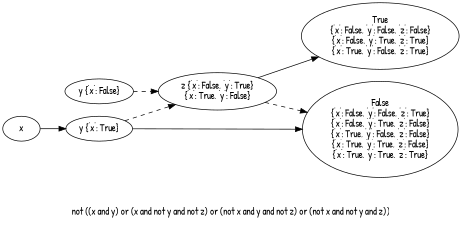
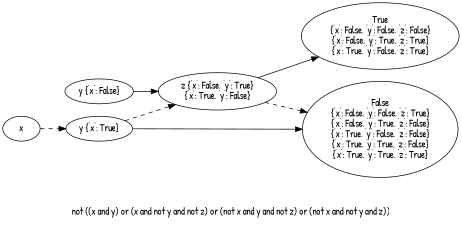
(142, 91) -> (142, 91)
(50, 129) -> (50, 129)
